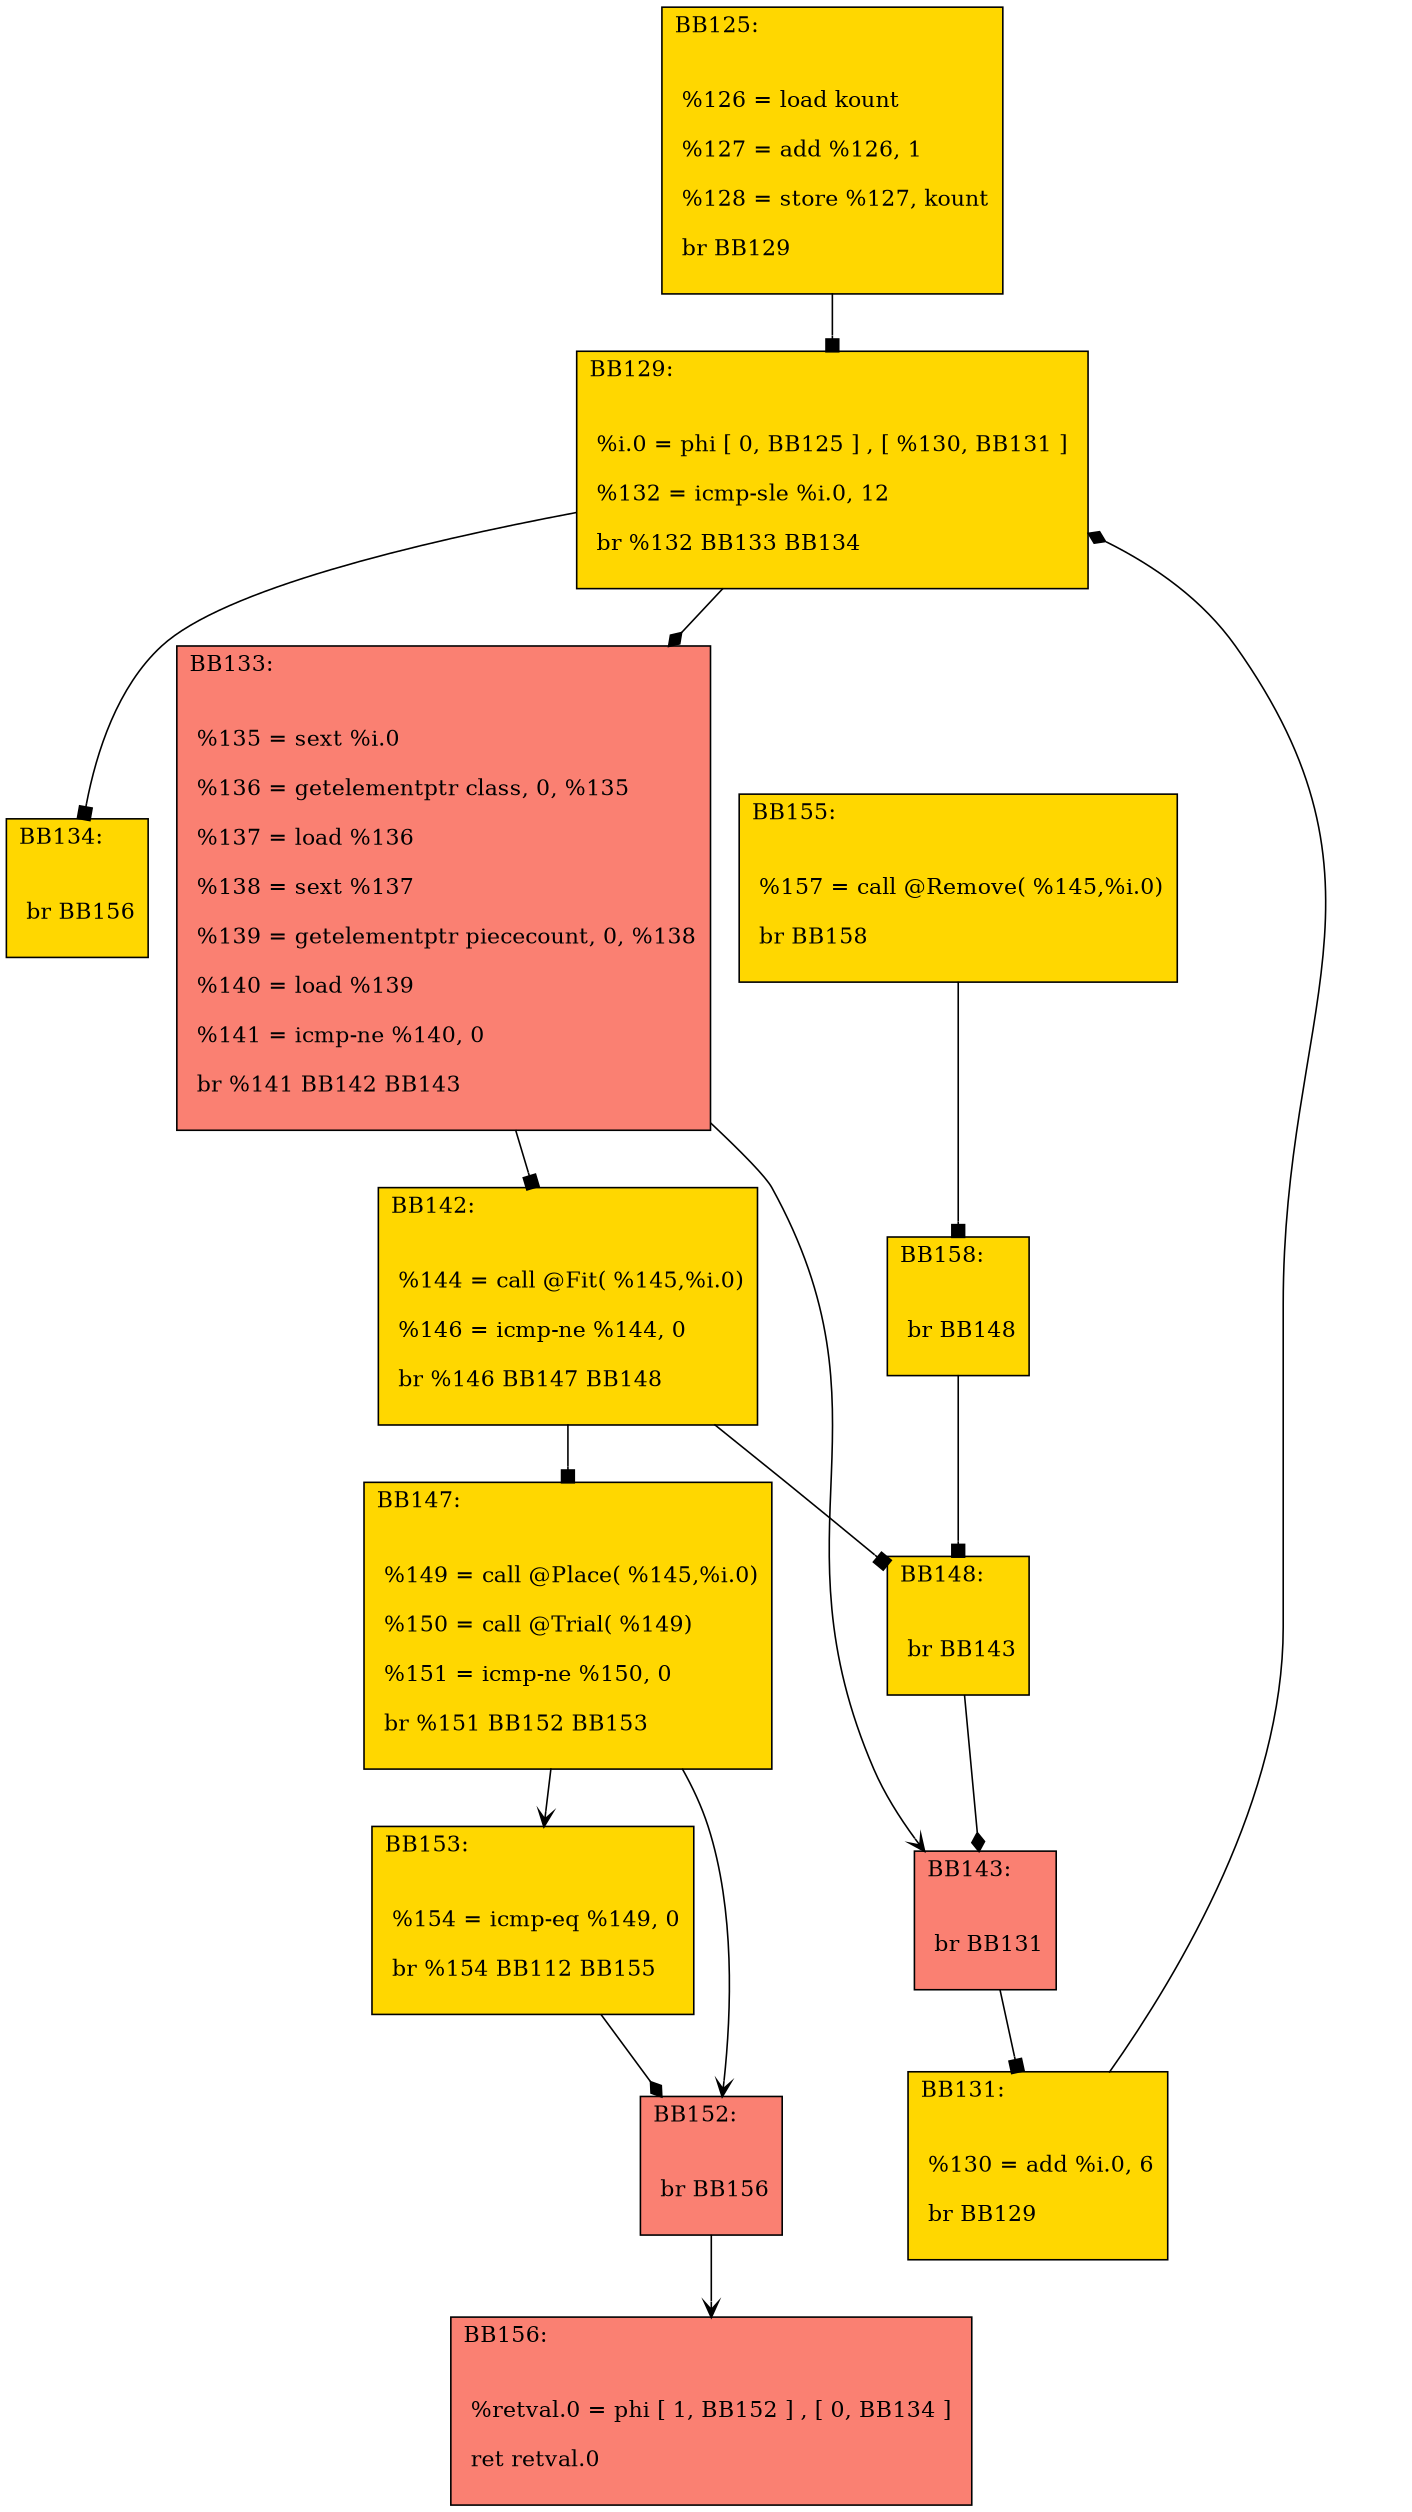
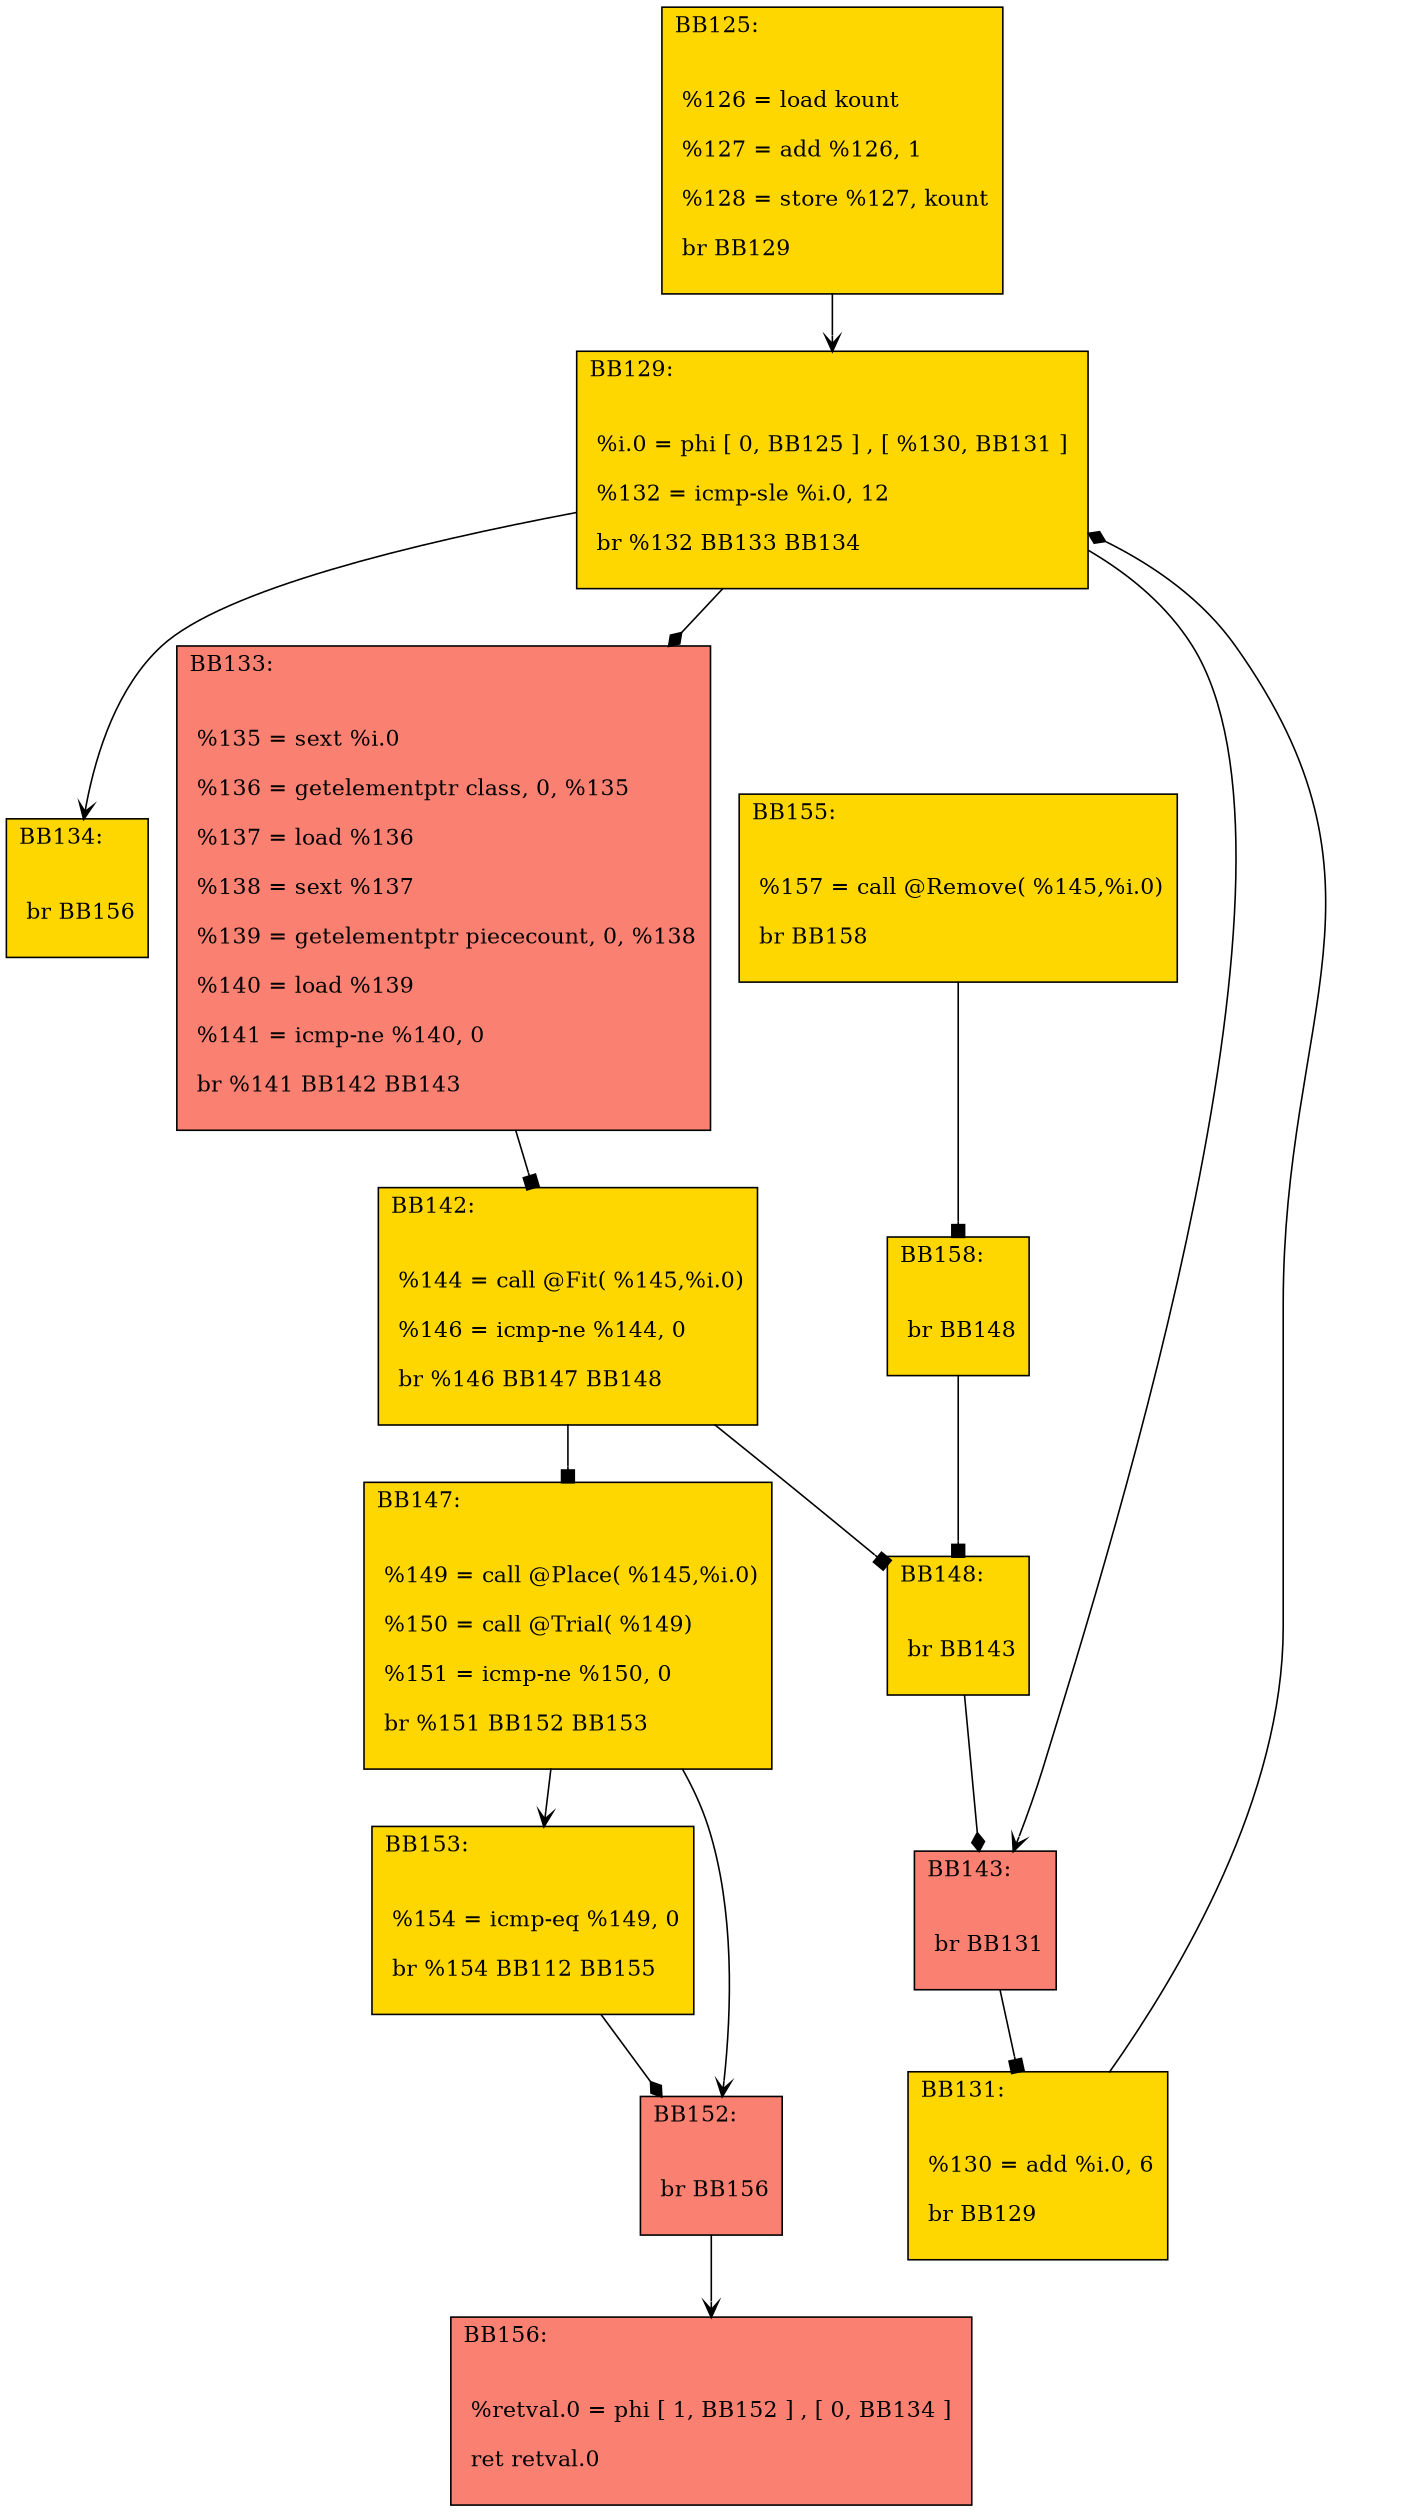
(832, 314) -> (832, 314)
(278, 587) -> (278, 587)
(831, 1472) -> (1199, 1178)
